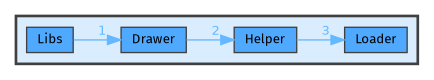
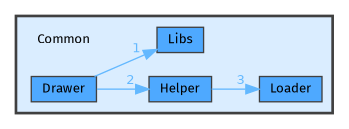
none -> (64, 40)
(91, 40) -> (119, 66)
